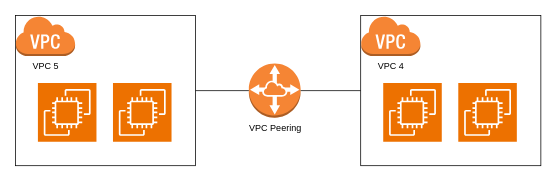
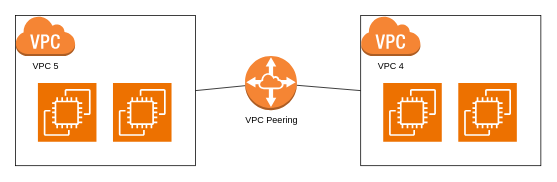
(275, 90) -> (271, 83)
